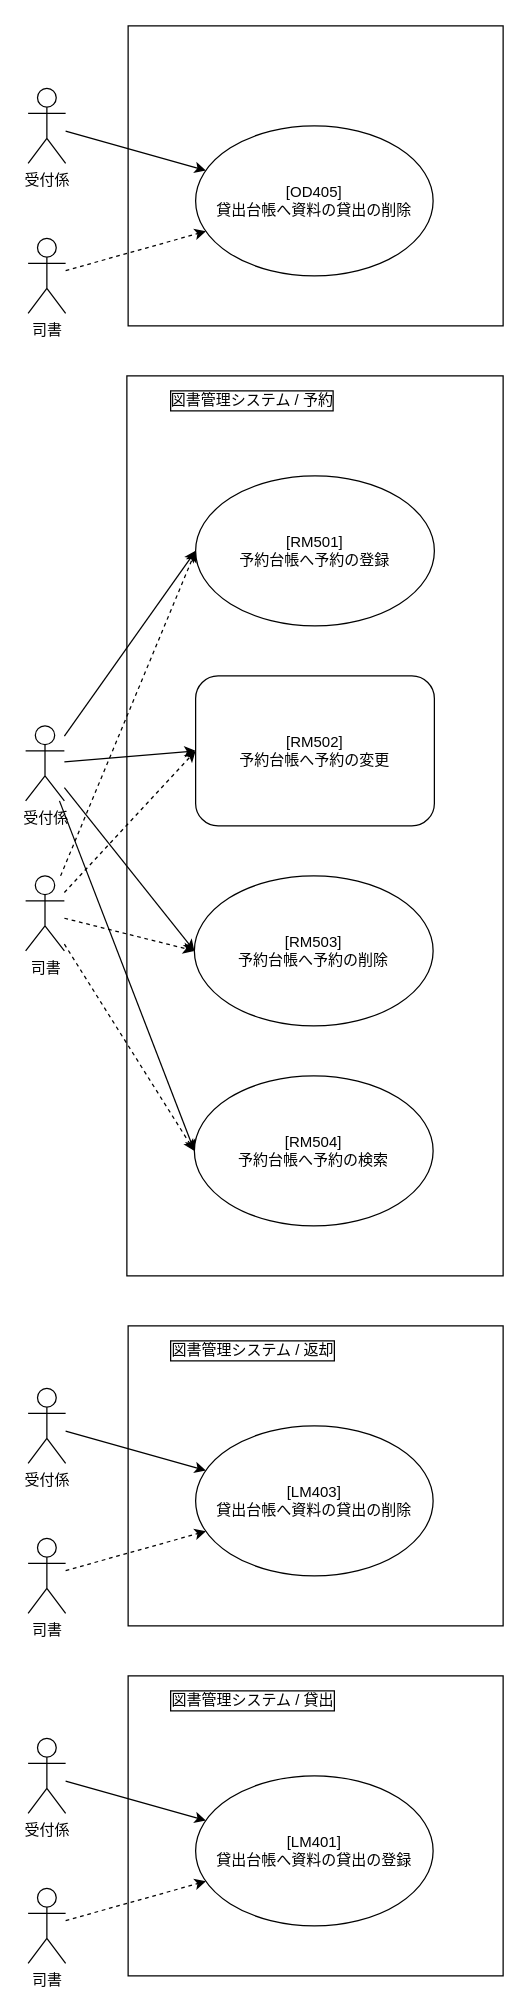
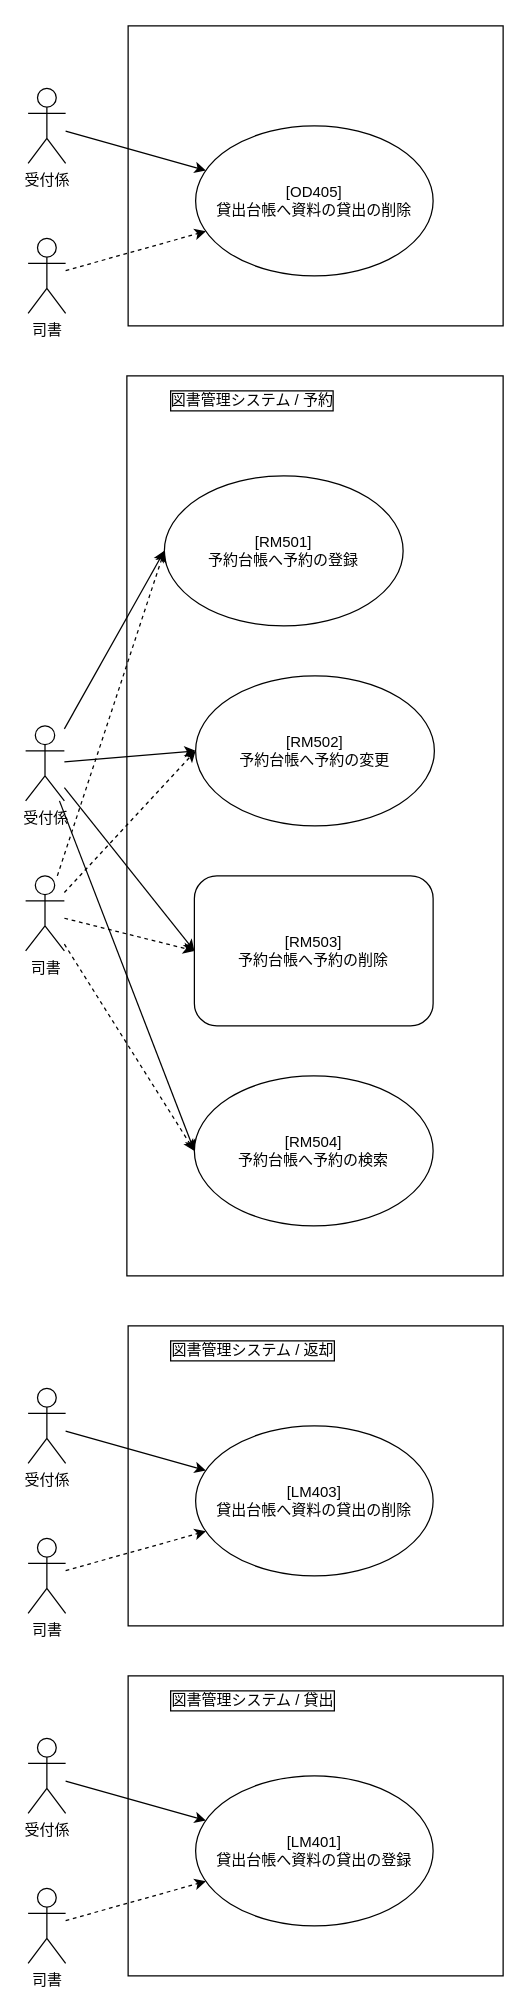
(315, 551) -> (284, 551)
(315, 751) -> (315, 751)
(314, 951) -> (314, 951)
